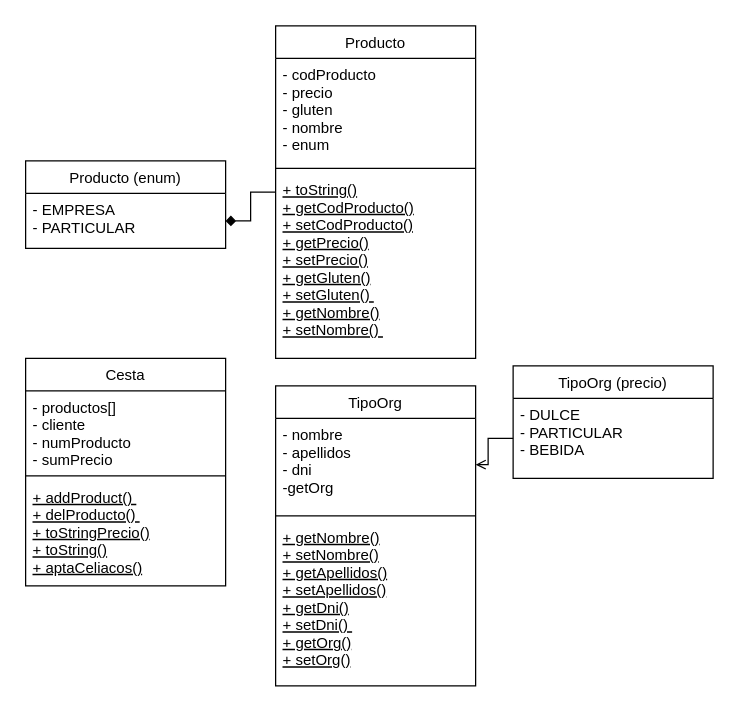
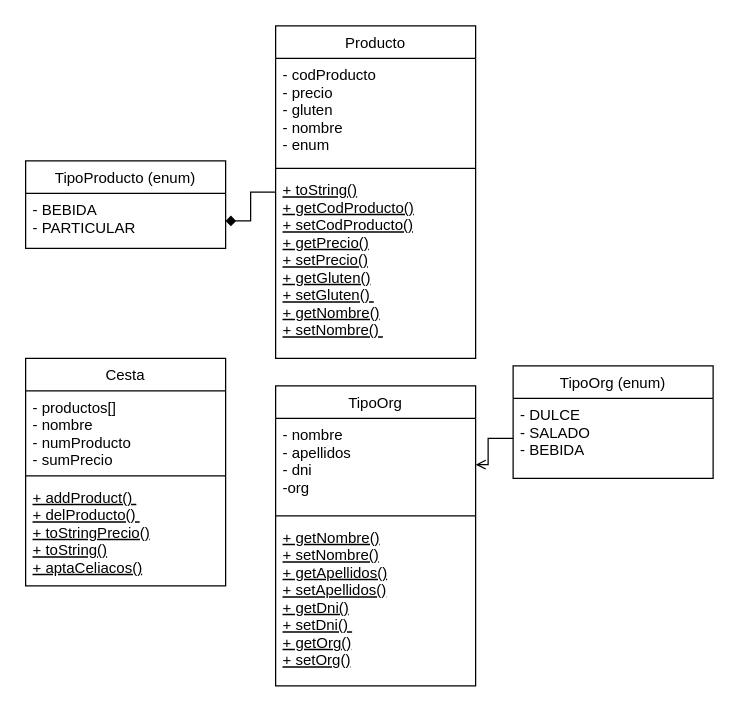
(125, 178) -> (125, 178)
(68, 210) -> (64, 210)
(613, 383) -> (613, 383)
(85, 408) -> (85, 408)
(547, 415) -> (547, 415)
(314, 435) -> (314, 435)
